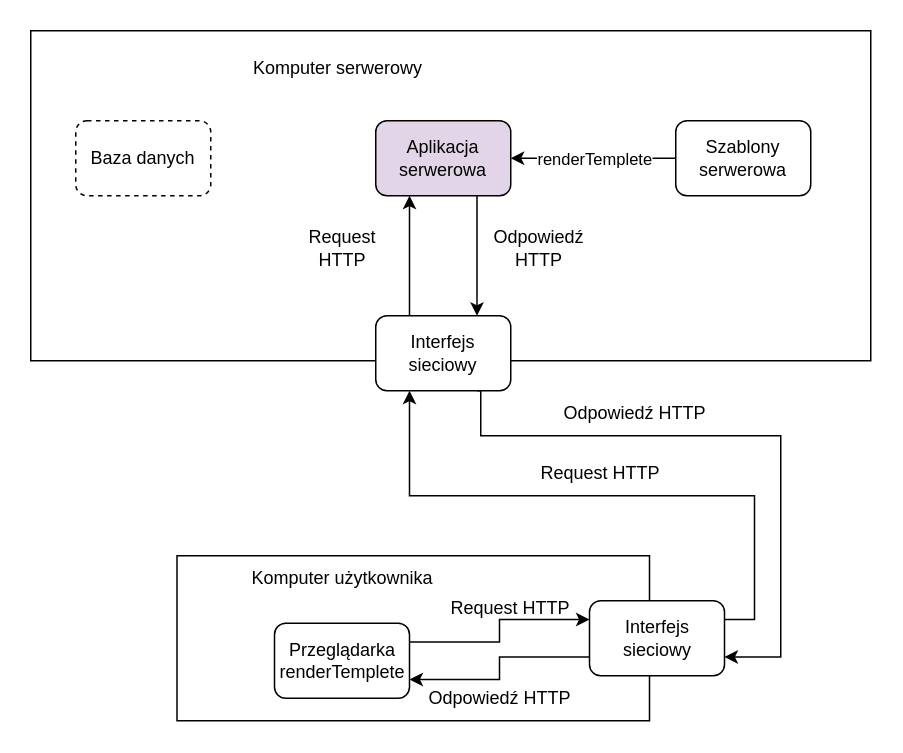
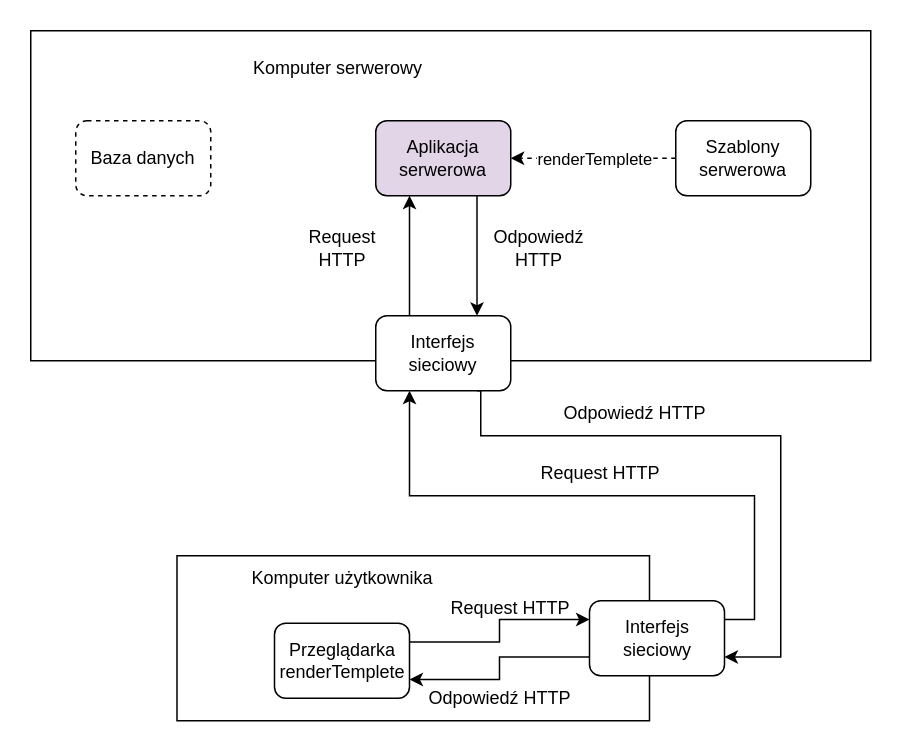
(665, 158) -> (665, 158)
